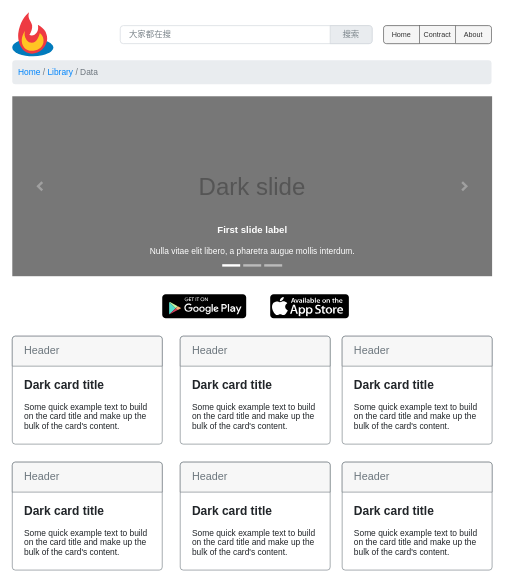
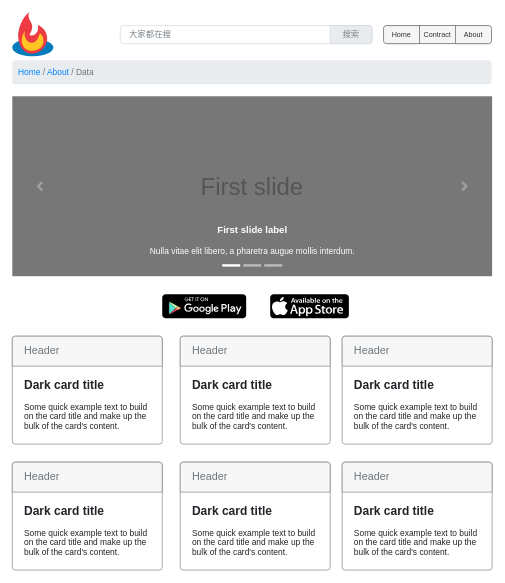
(62, 72) -> (59, 72)
(252, 186) -> (252, 186)
